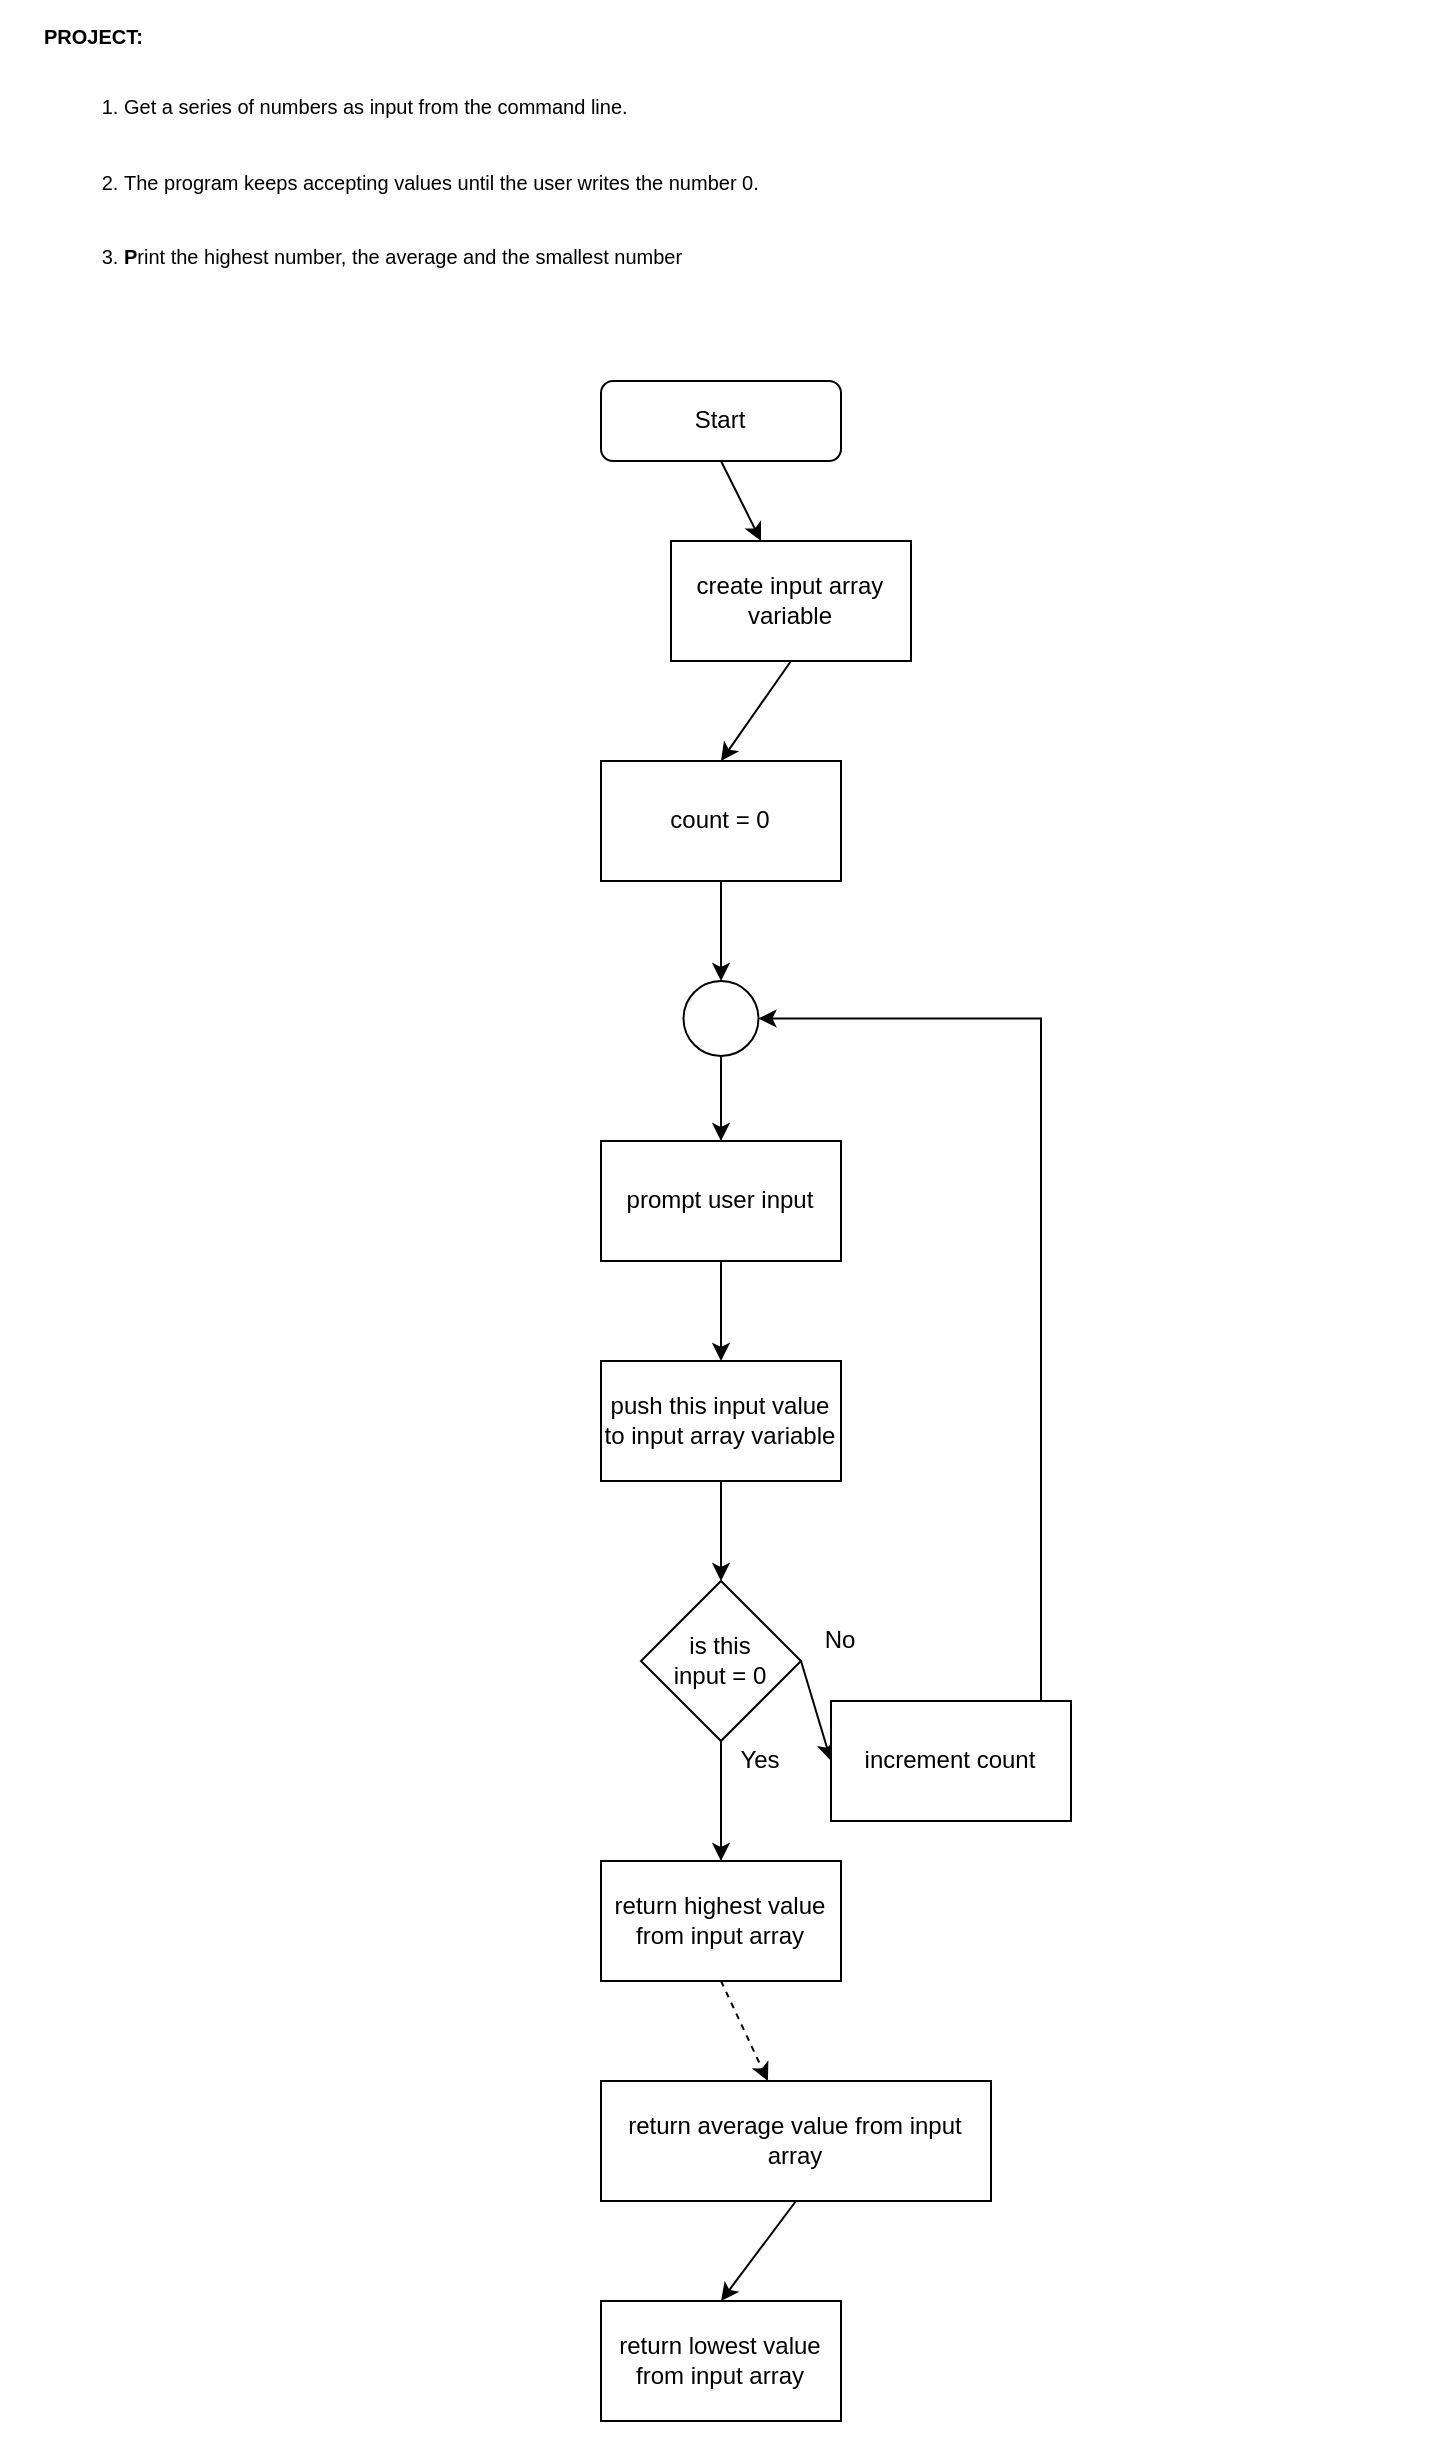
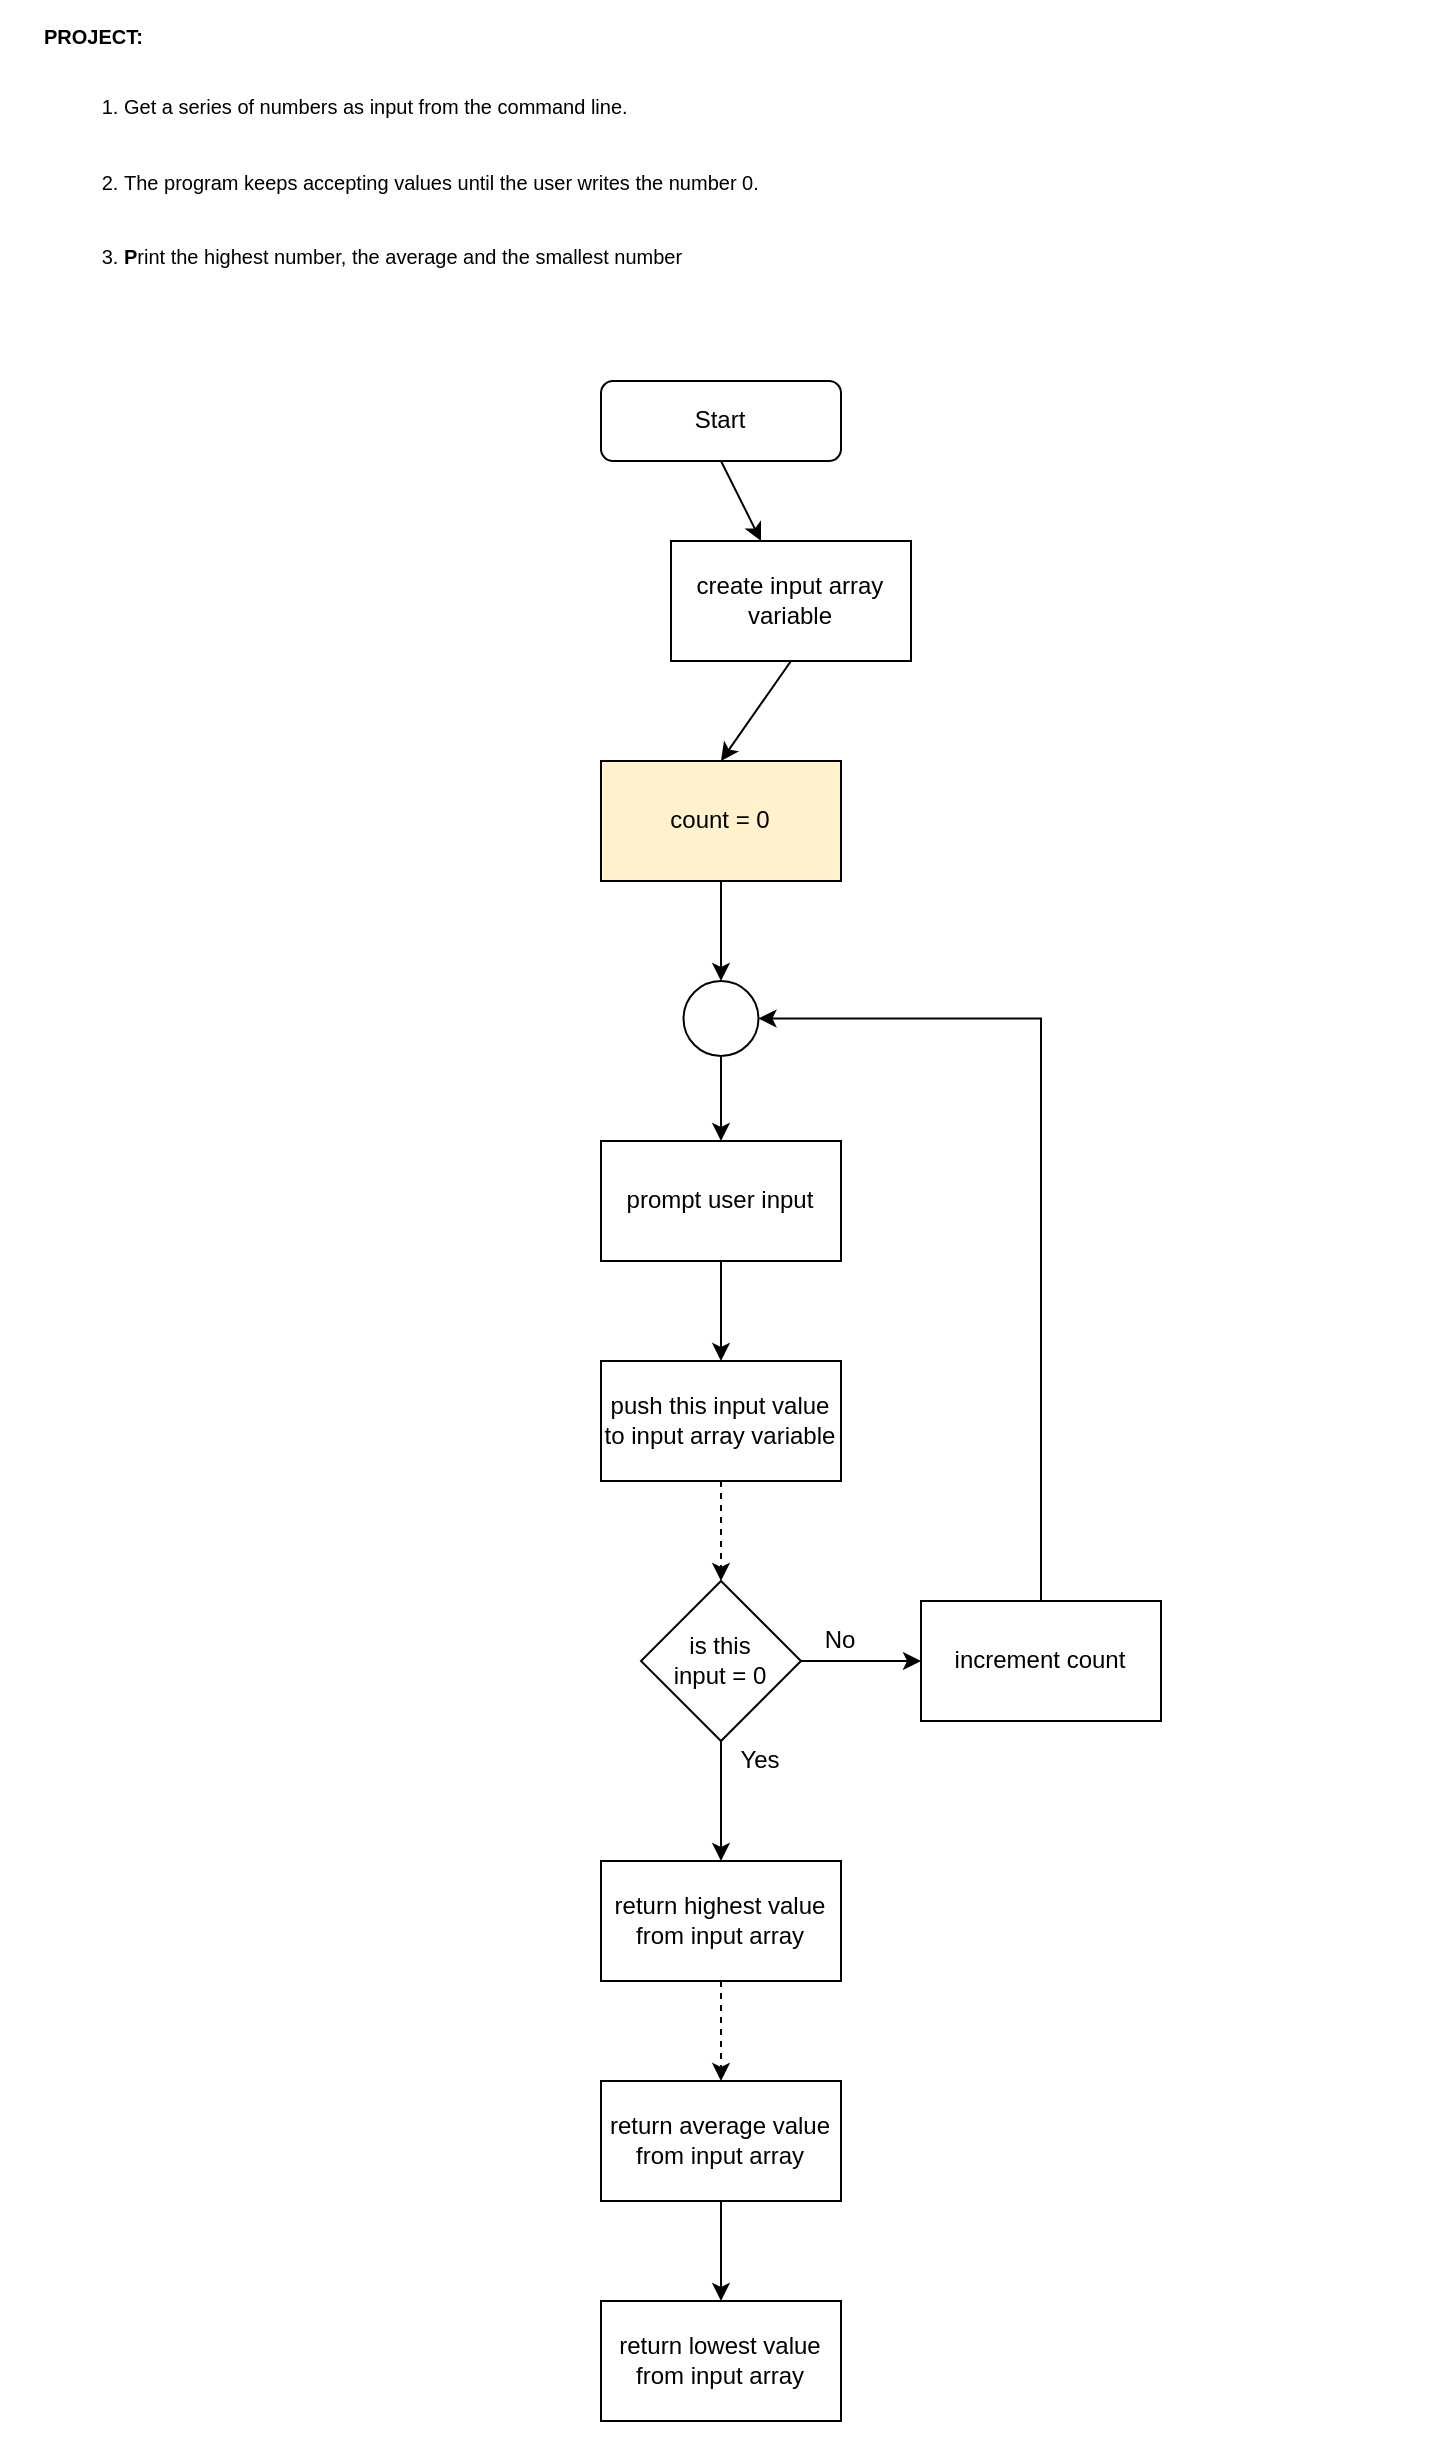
(721, 821) -> (721, 821)
(721, 1525) -> (721, 1525)
(951, 1761) -> (1041, 1661)
(796, 2141) -> (721, 2141)
